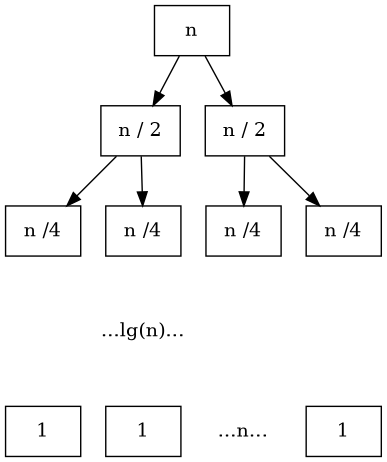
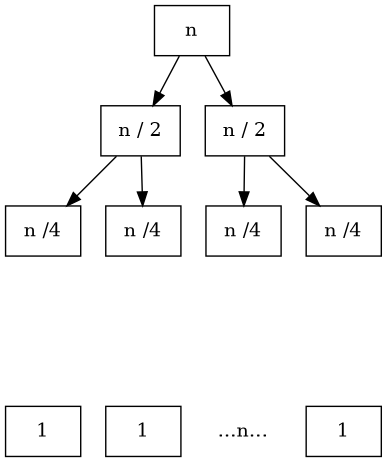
(143, 331) -> none
